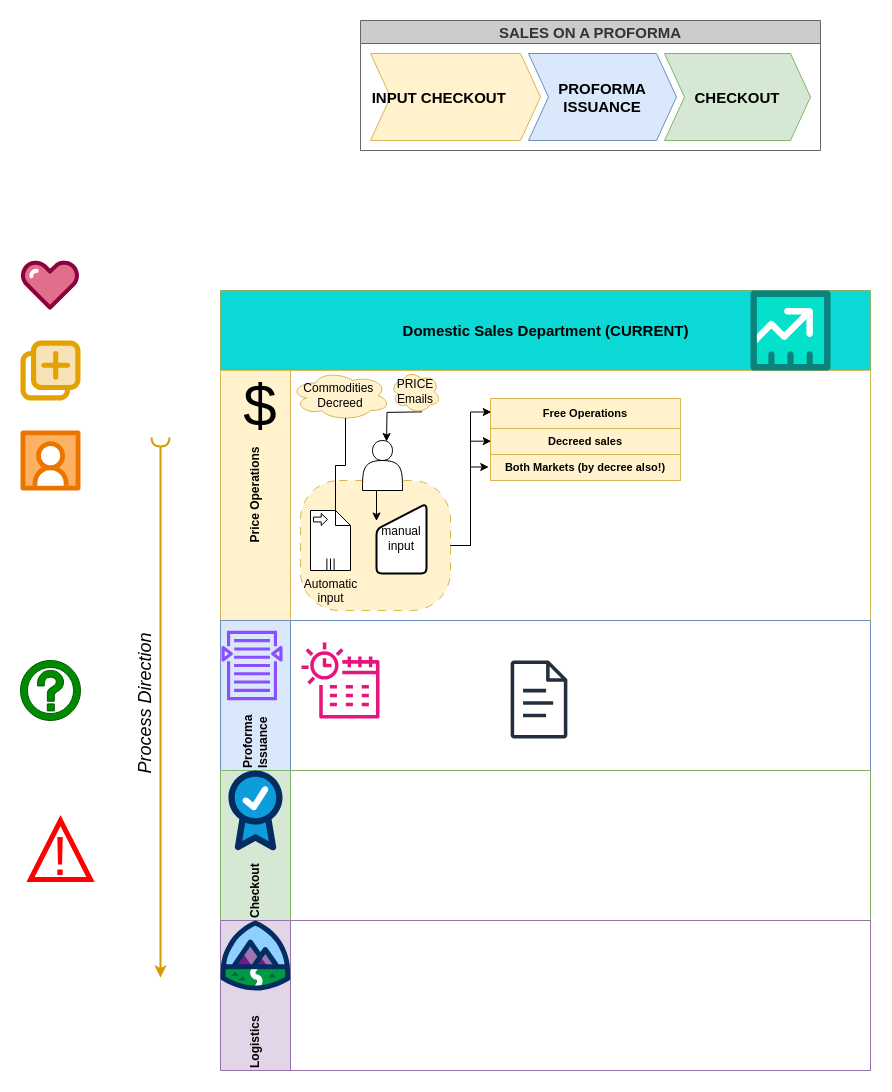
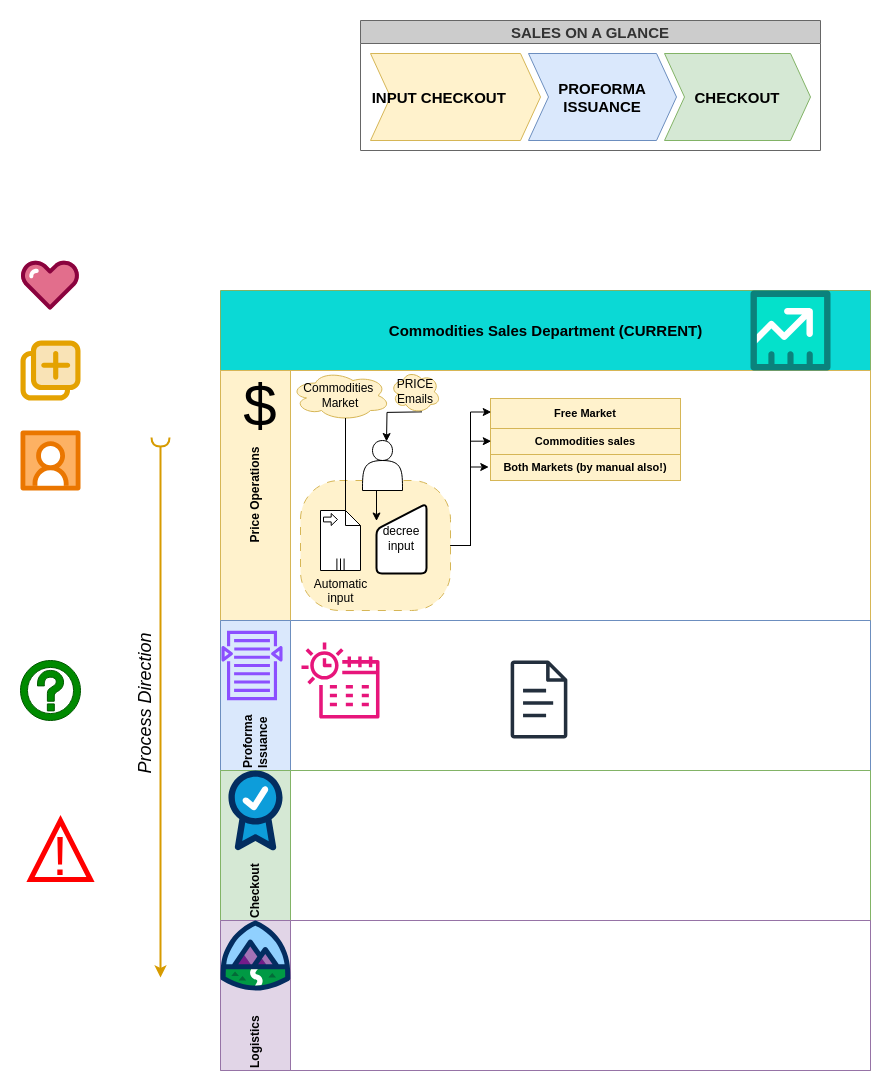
(591, 33) -> (591, 33)
(546, 331) -> (546, 331)
(341, 396) -> (341, 396)
(586, 414) -> (586, 414)
(586, 442) -> (586, 442)
(586, 468) -> (586, 468)
(402, 539) -> (402, 539)
(331, 541) -> (341, 541)
